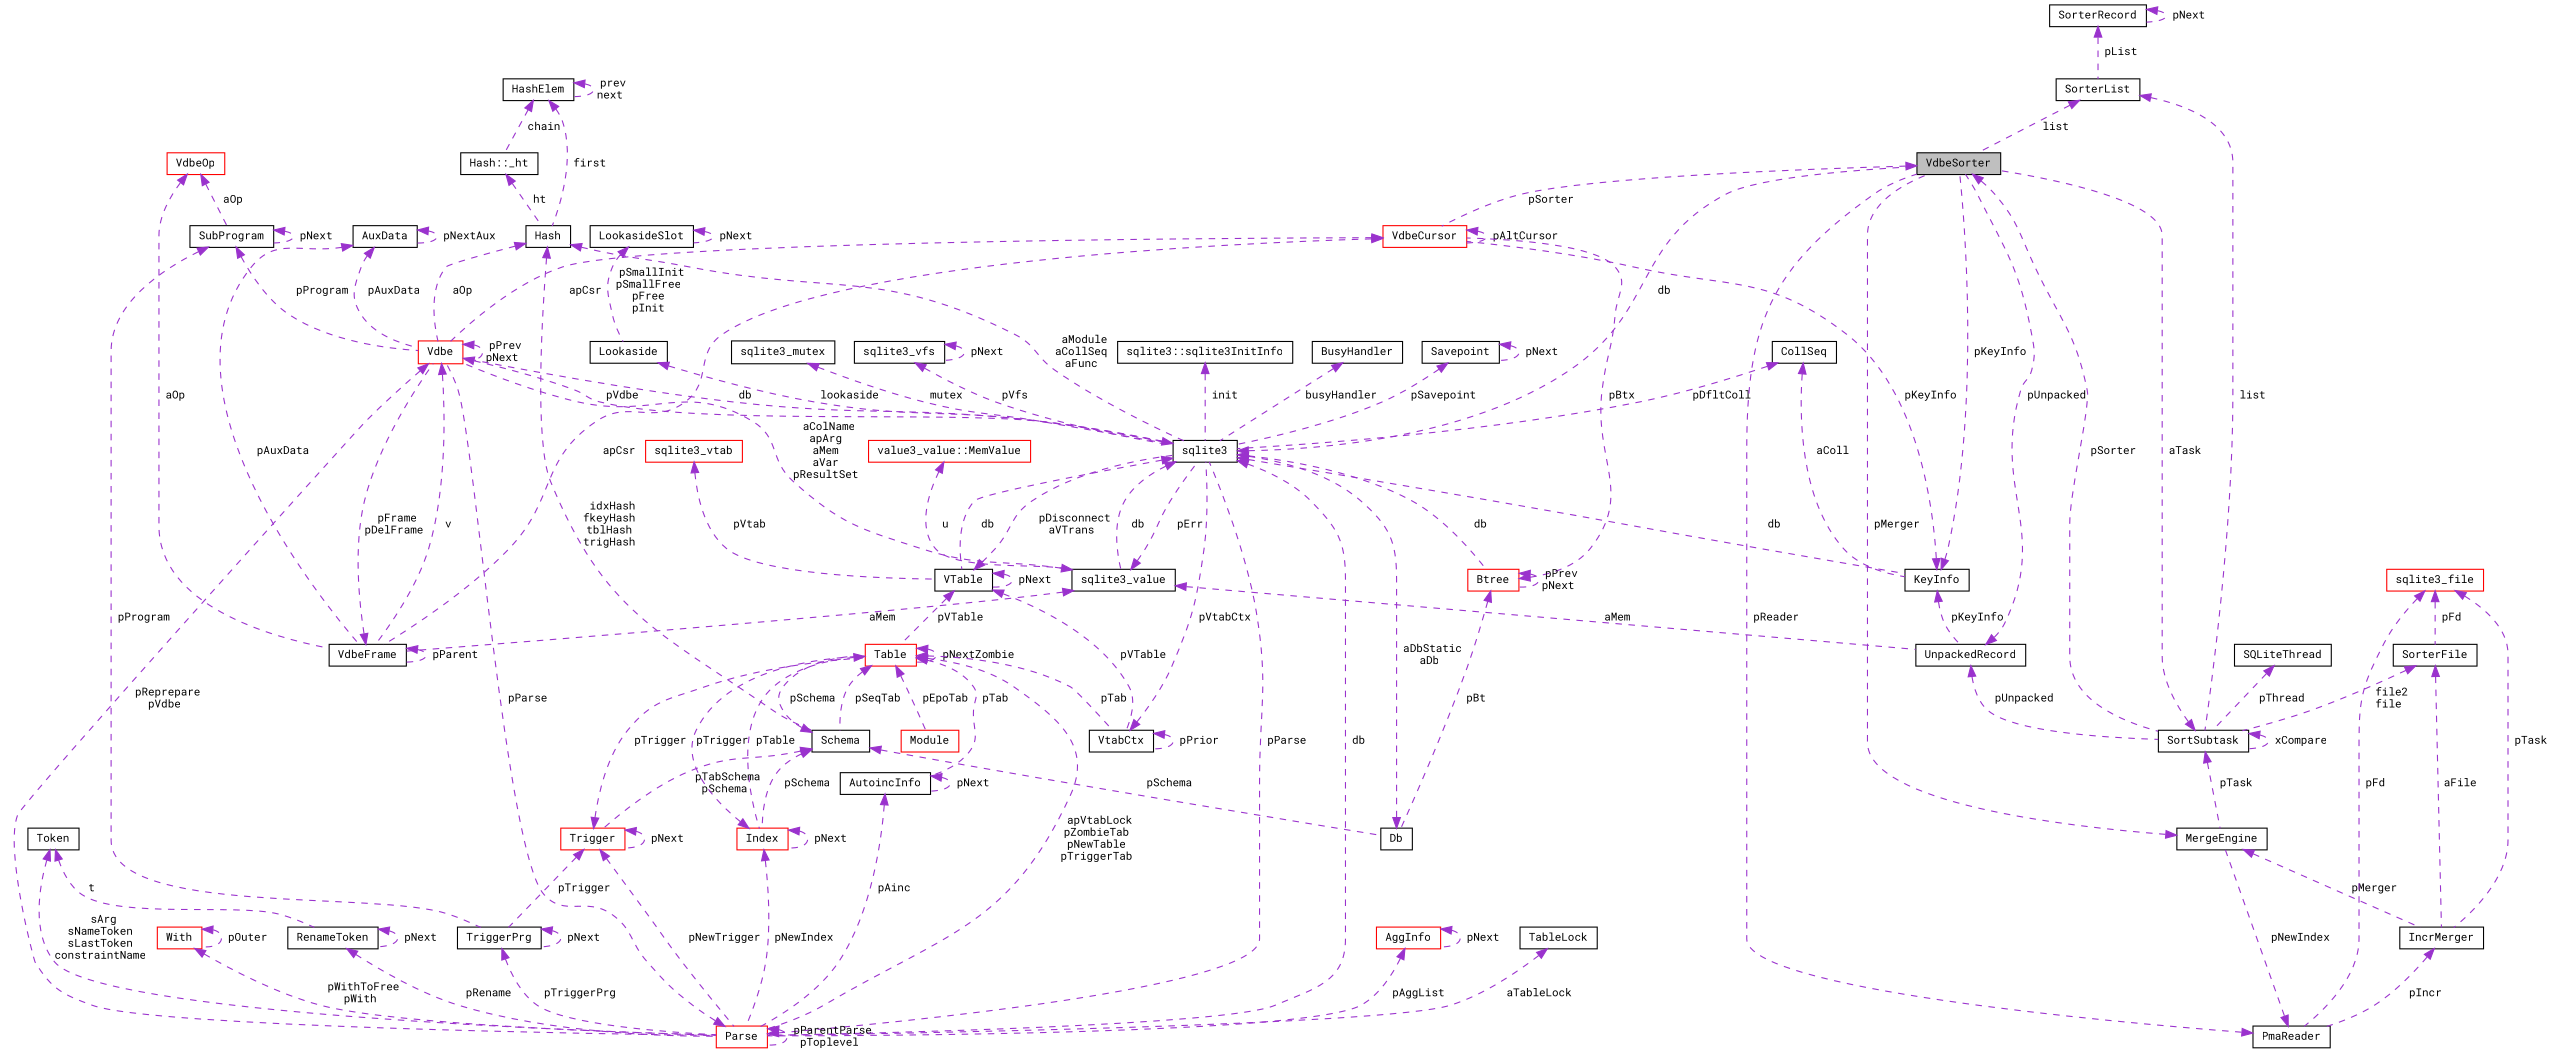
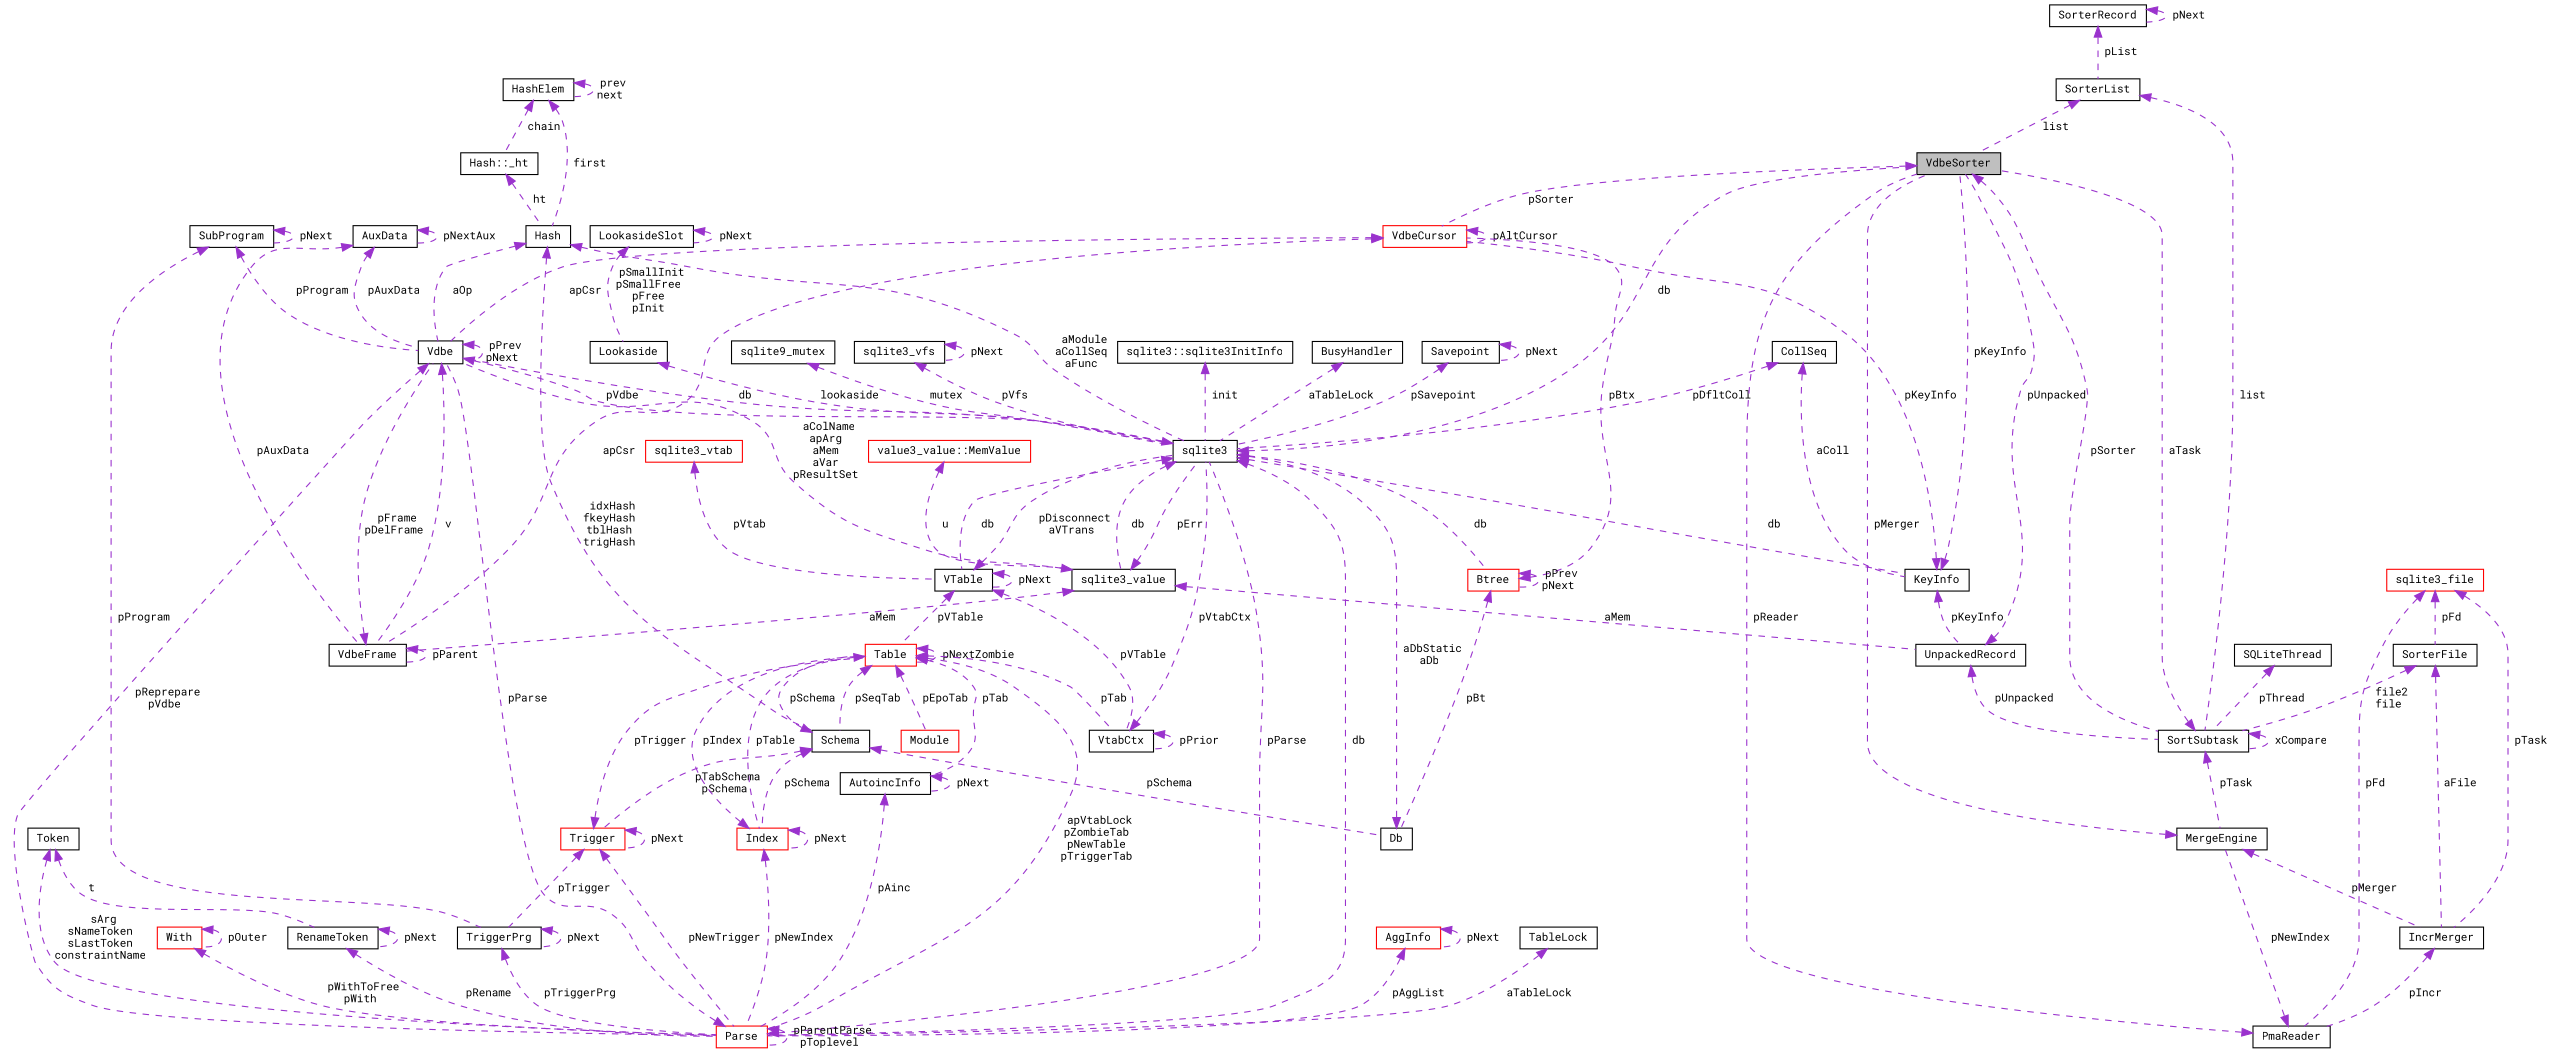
(196, 164) -> none
(441, 352) -> (441, 352)
(783, 352) -> (783, 352)
(1338, 396) -> (1338, 396)
(720, 741) -> (720, 741)
